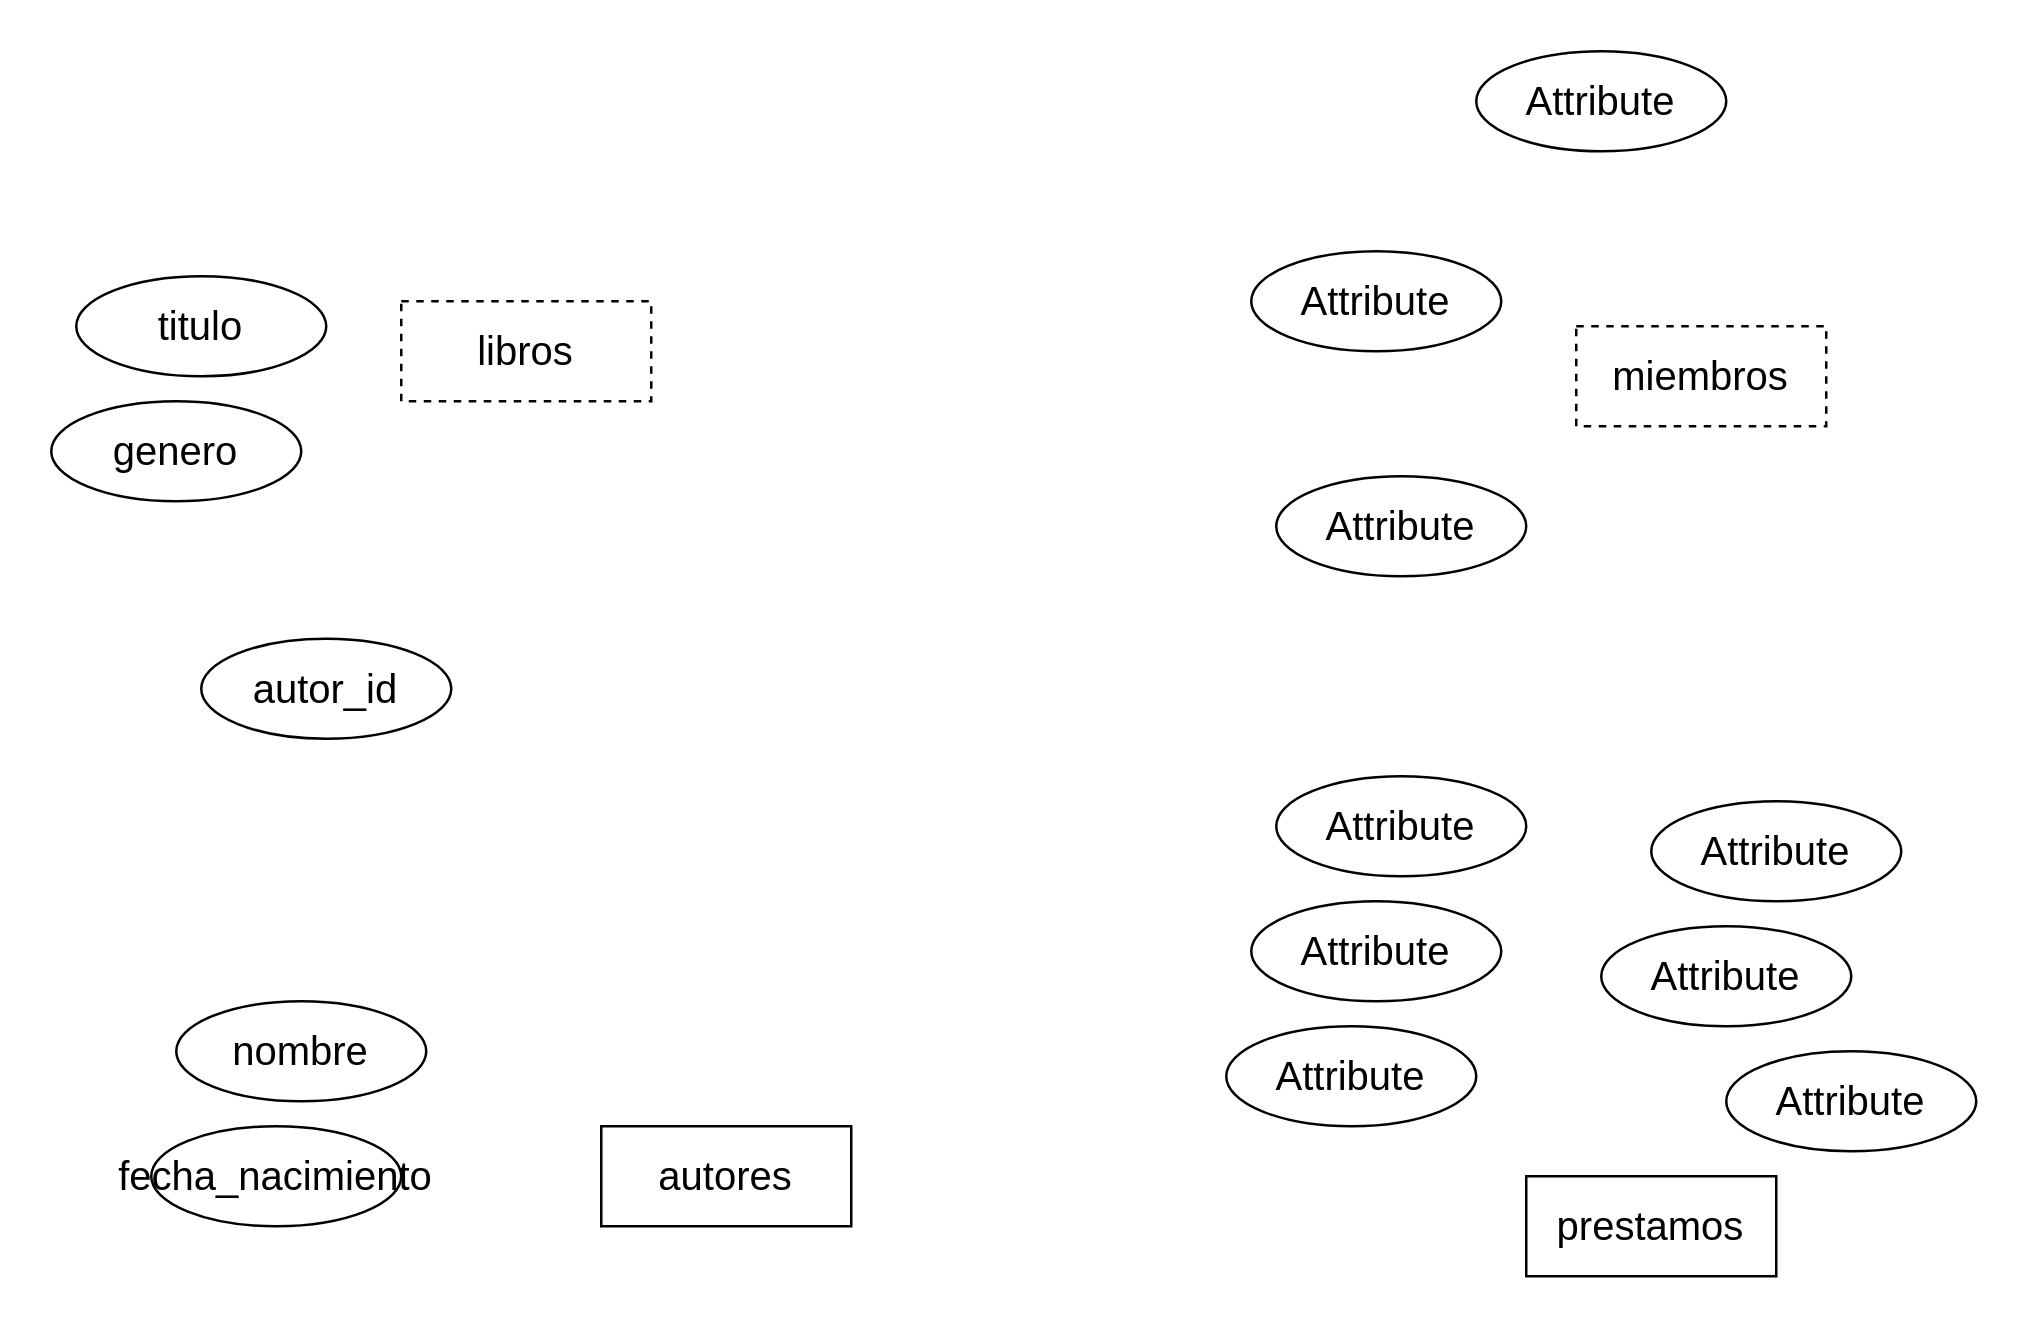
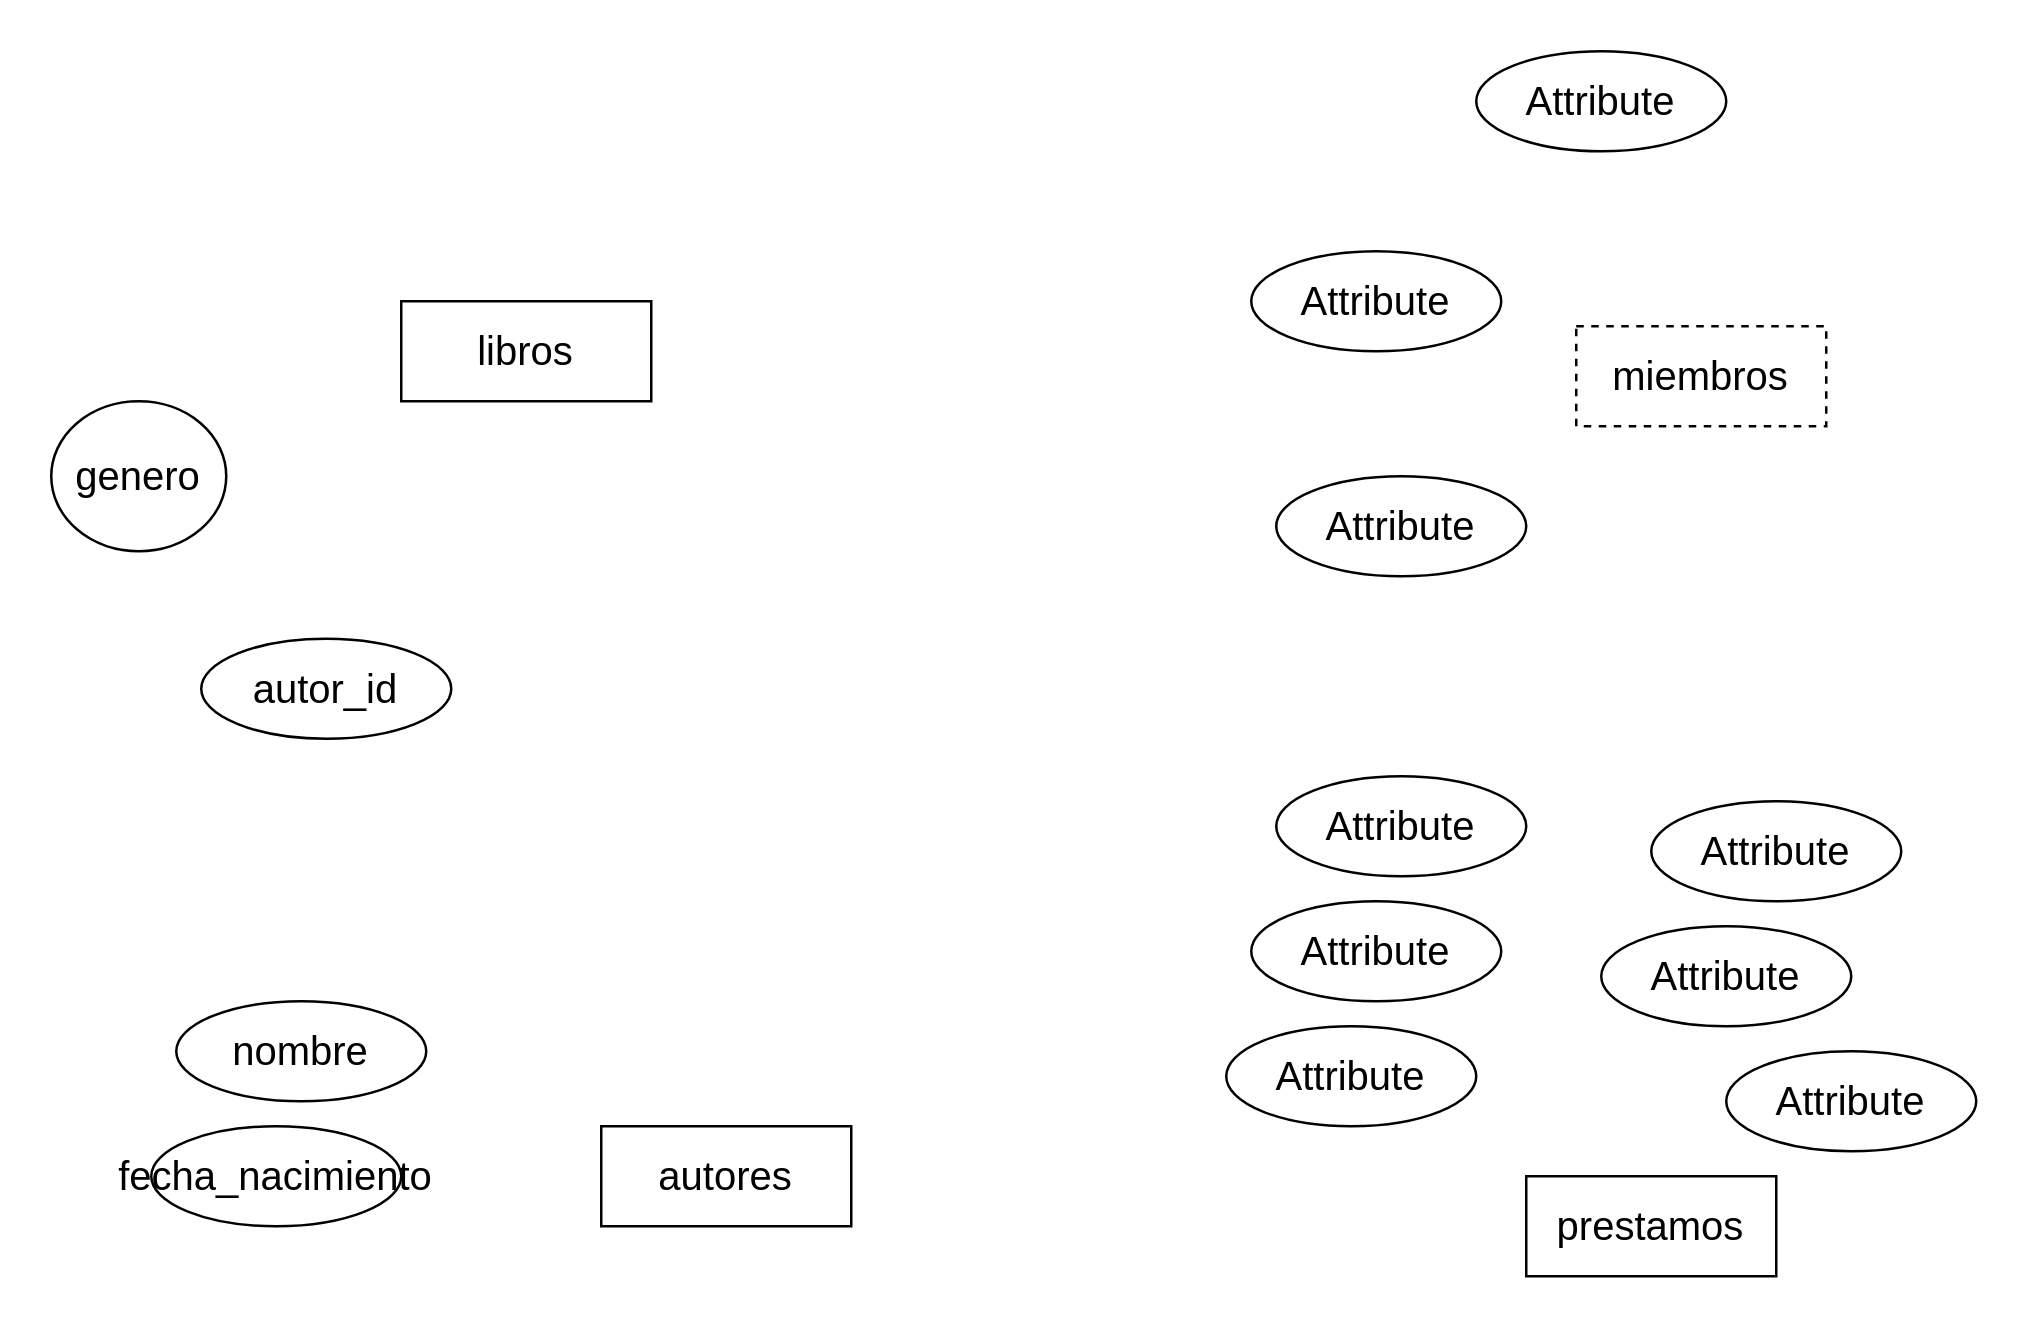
(201, 326) -> none
(526, 351) -> (526, 351)
(176, 451) -> (139, 476)
